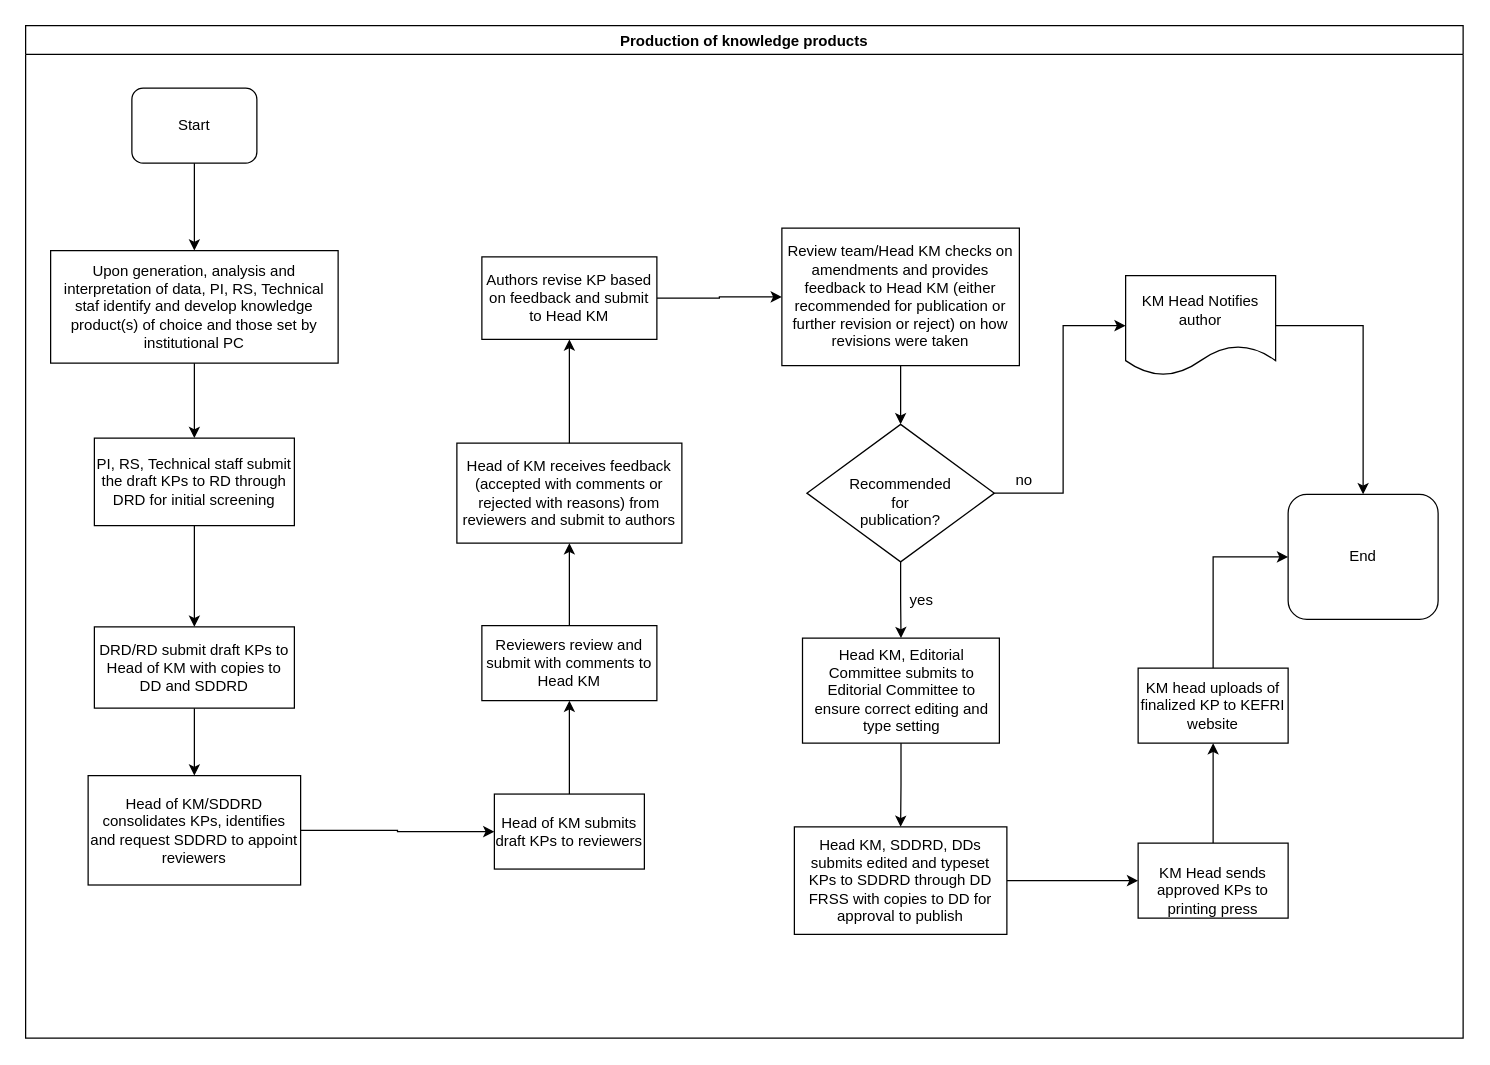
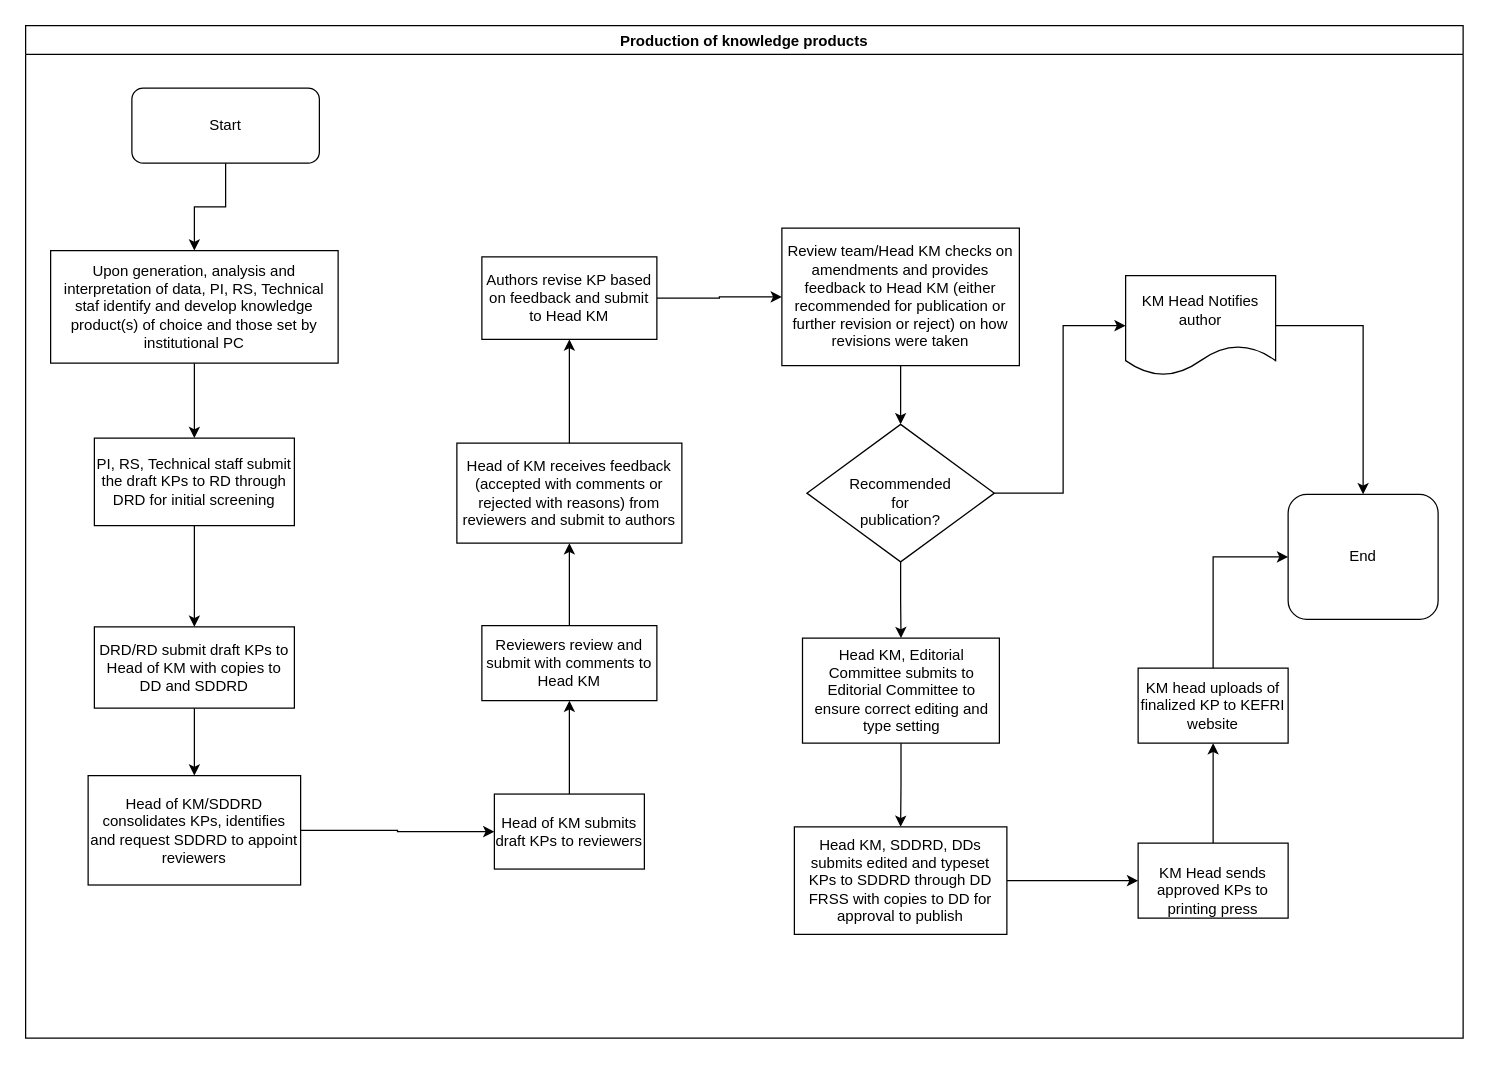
(194, 126) -> (226, 126)
(1024, 481) -> none
(922, 601) -> none
